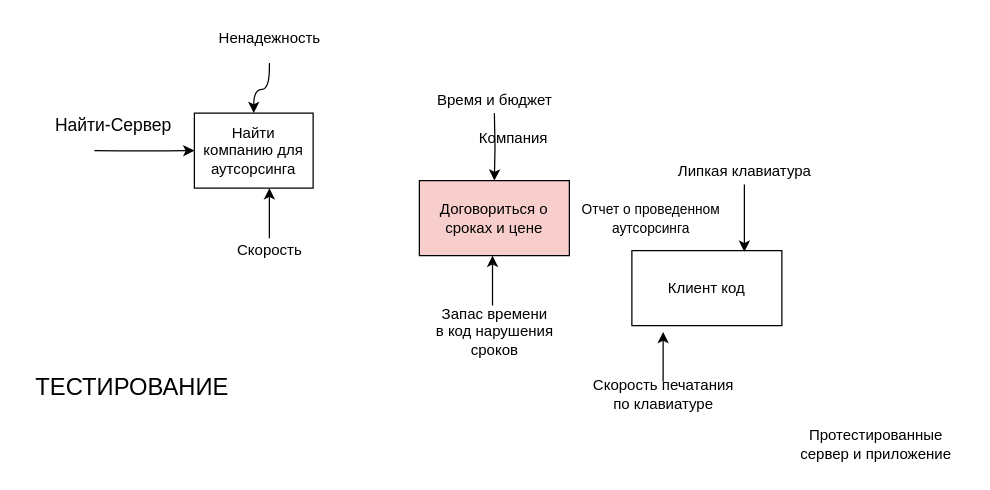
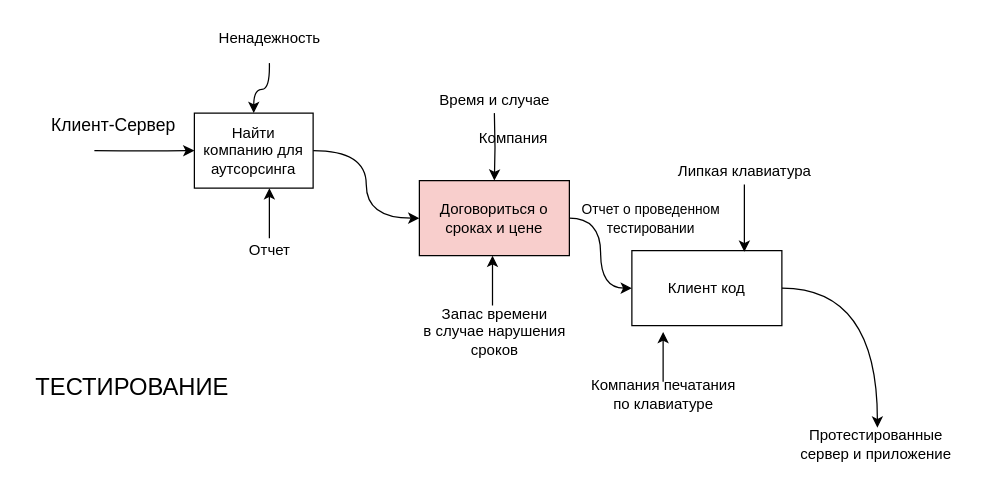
(495, 101) -> (495, 101)
(114, 126) -> (114, 126)
none -> (366, 179)
(651, 218) -> (651, 218)
none -> (600, 249)
(270, 251) -> (270, 251)
none -> (859, 331)
(495, 332) -> (495, 332)
(664, 394) -> (664, 394)
